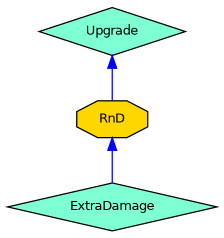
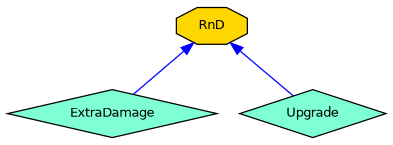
(112, 85) -> (267, 74)
